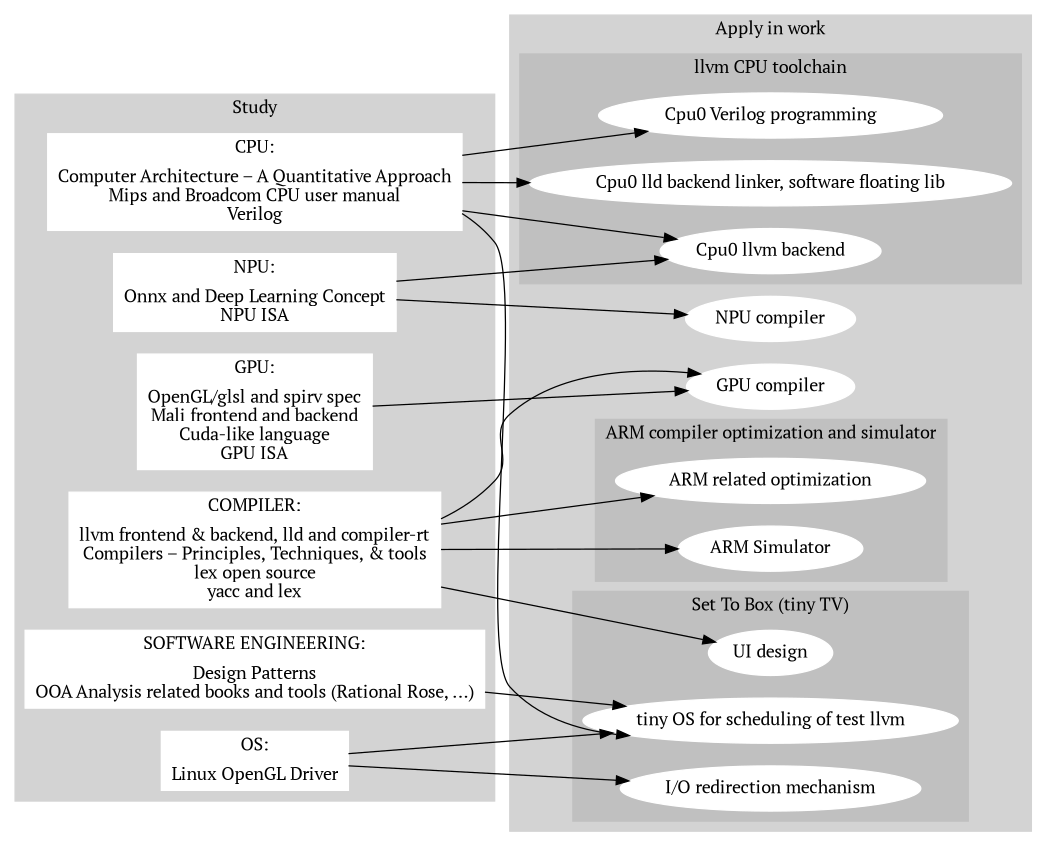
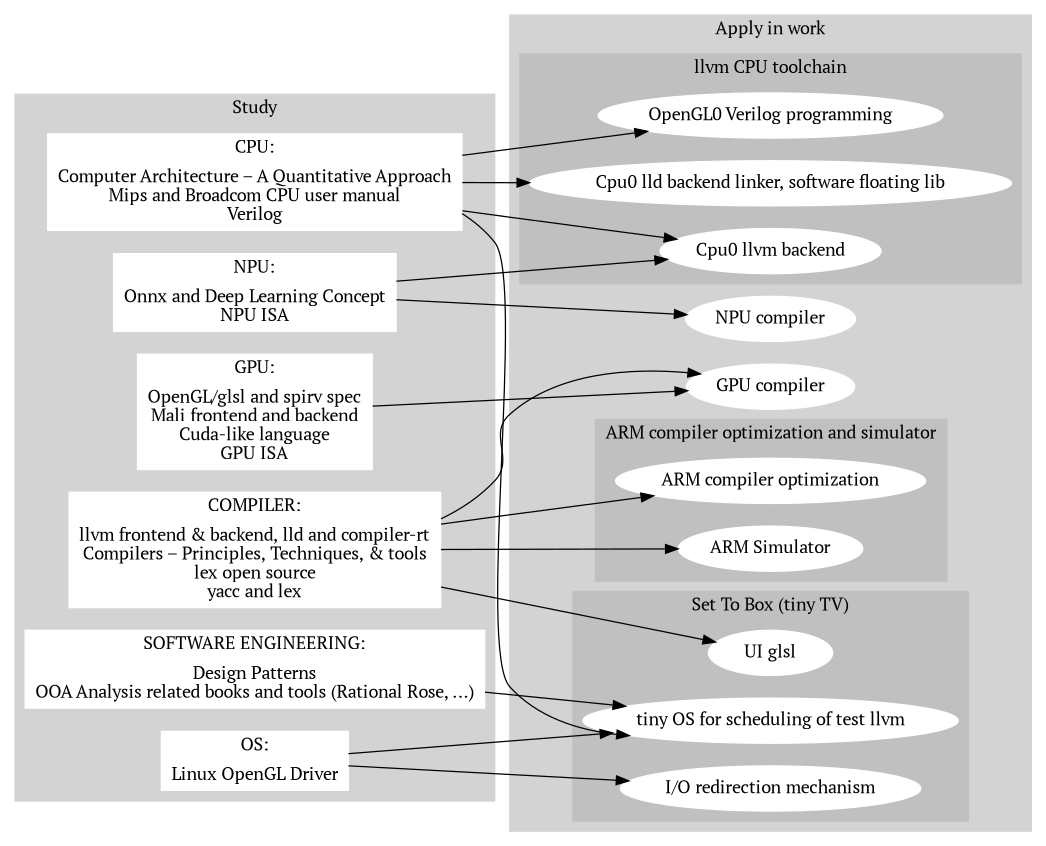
(771, 116) -> (771, 116)
(771, 481) -> (771, 481)
(771, 653) -> (771, 653)
